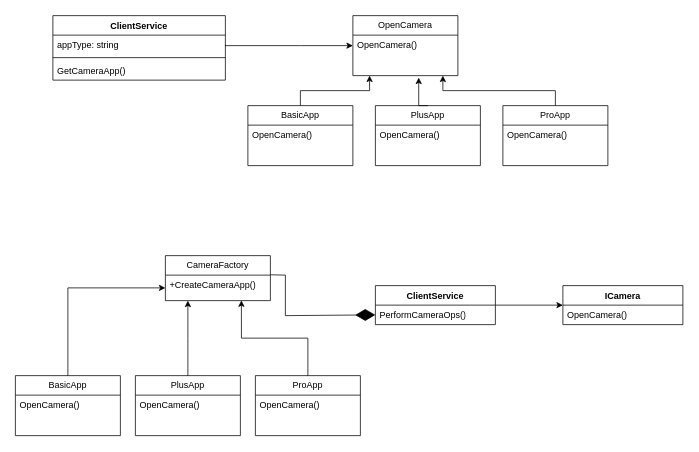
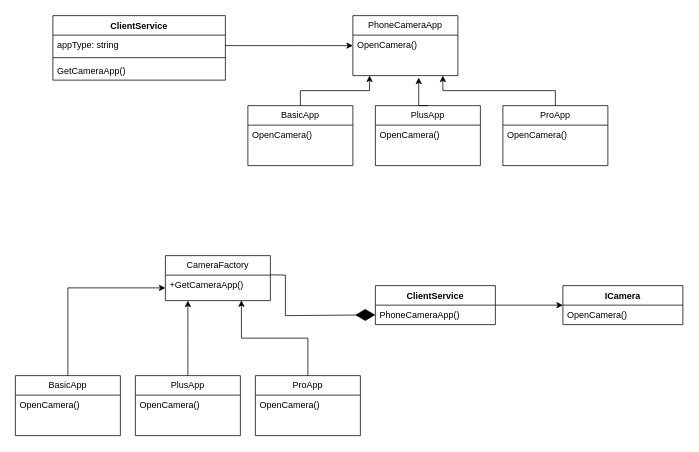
(405, 25) -> (405, 25)
(215, 286) -> (208, 286)
(425, 316) -> (420, 316)
